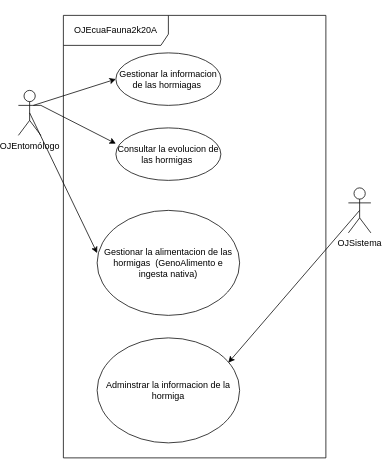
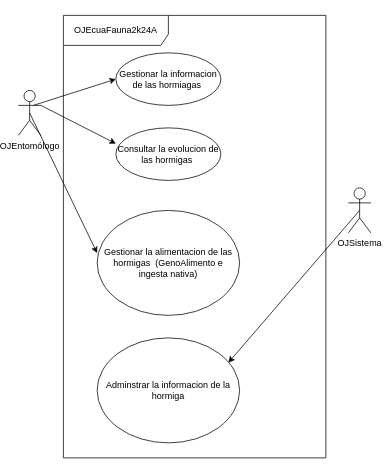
(116, 30) -> (116, 30)
